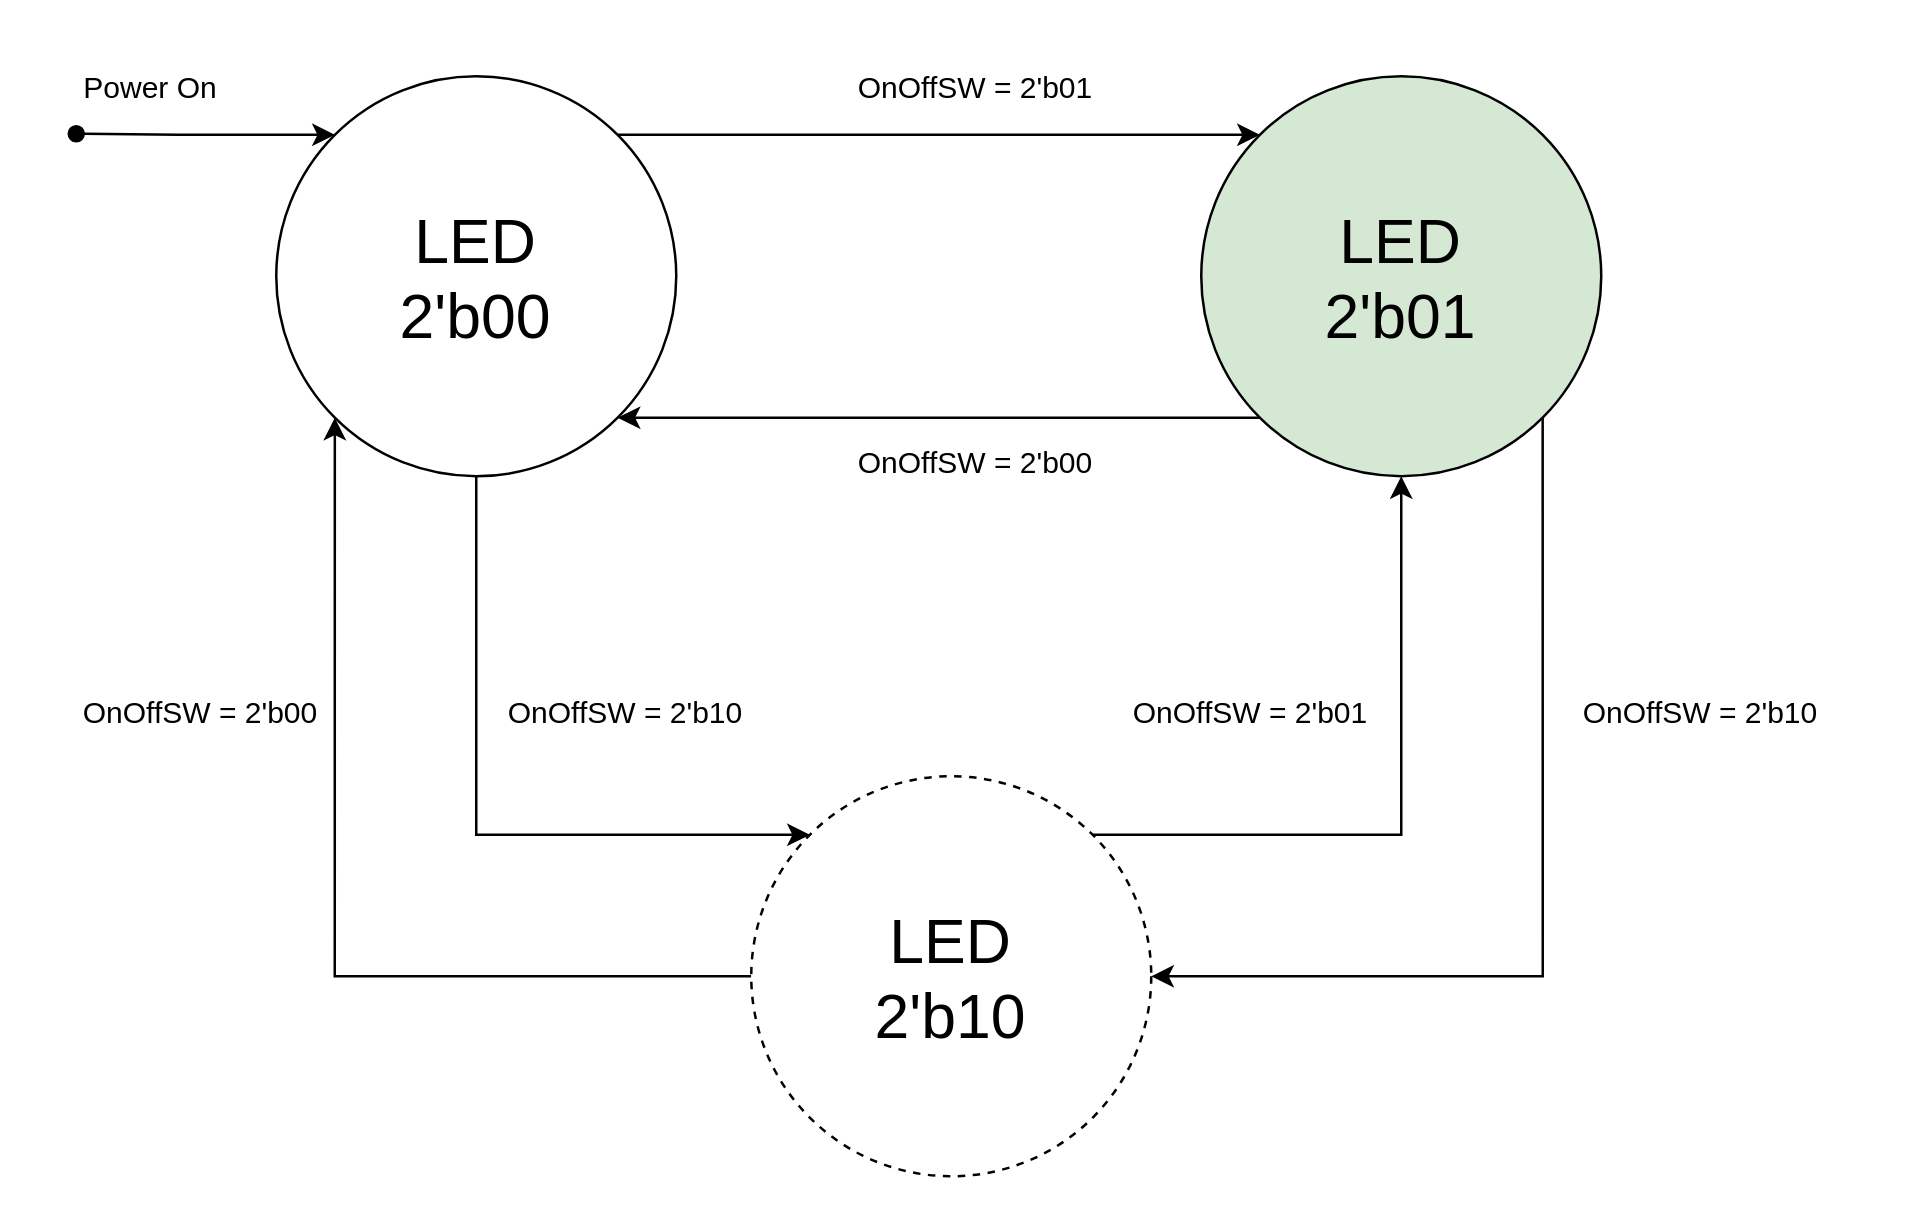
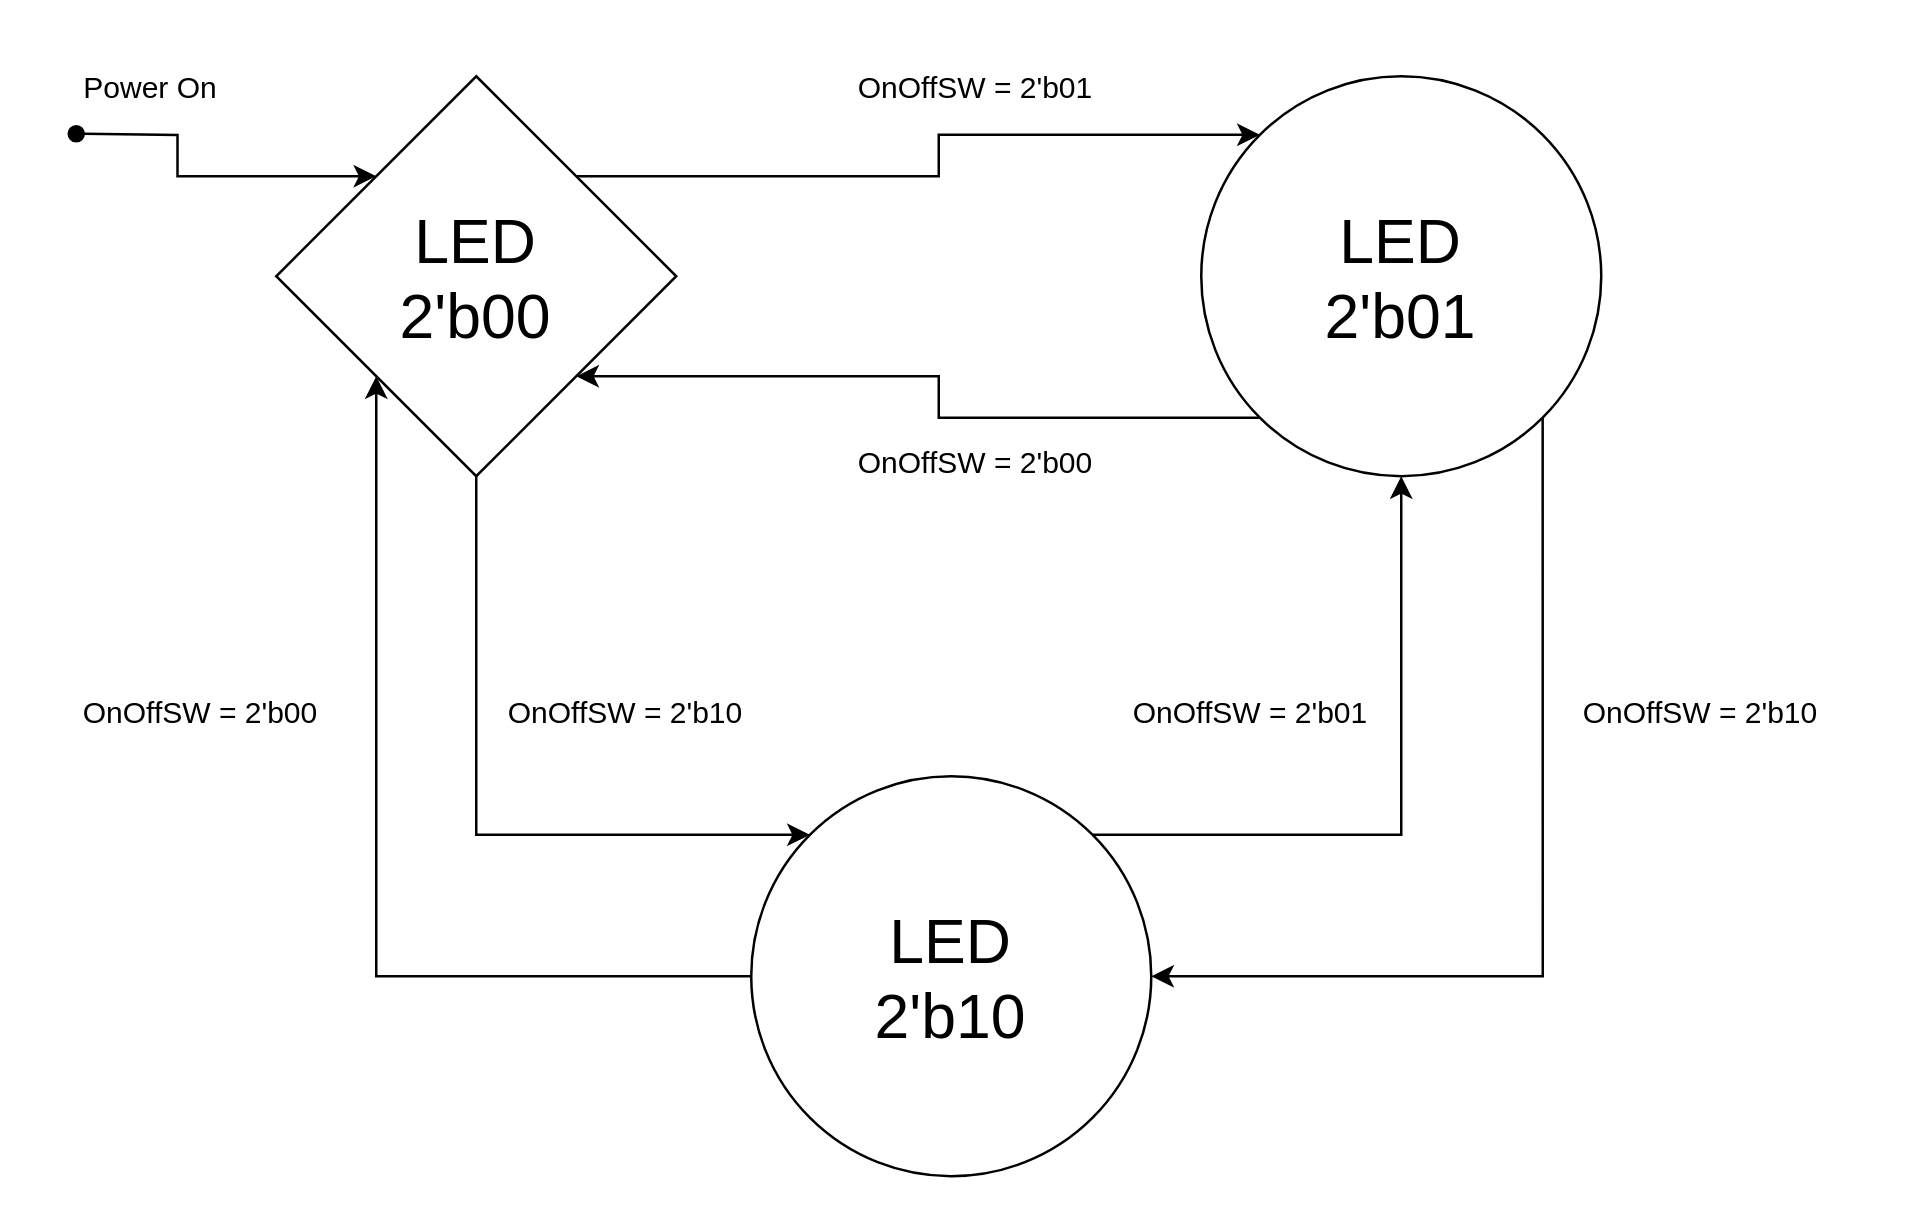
(476, 276) -> (476, 276)
(1401, 276) -> (1401, 276)
(951, 976) -> (951, 976)
